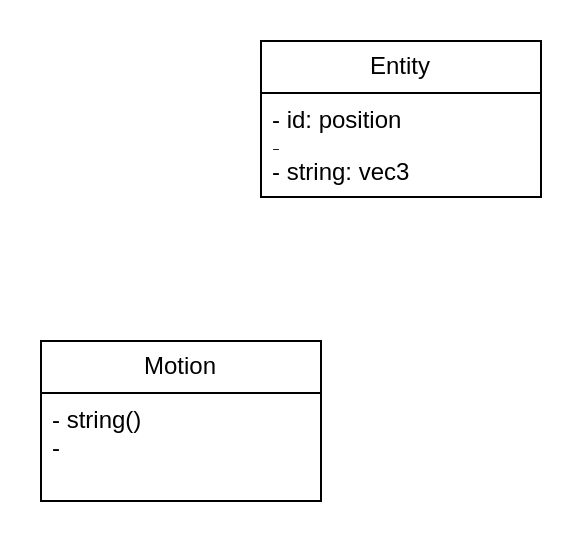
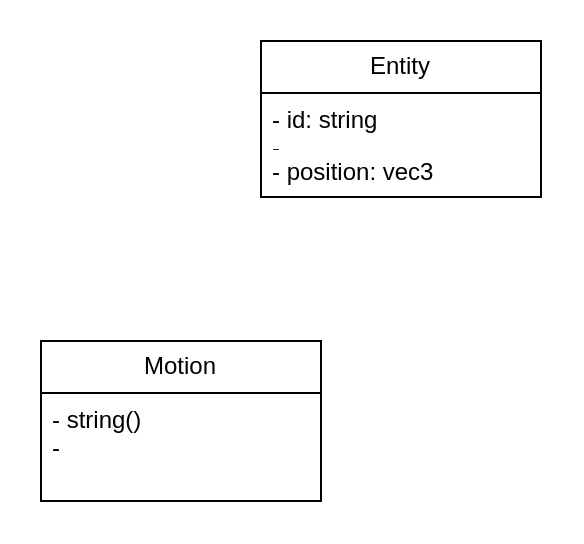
(348, 136) -> (338, 136)
(355, 173) -> (365, 173)
